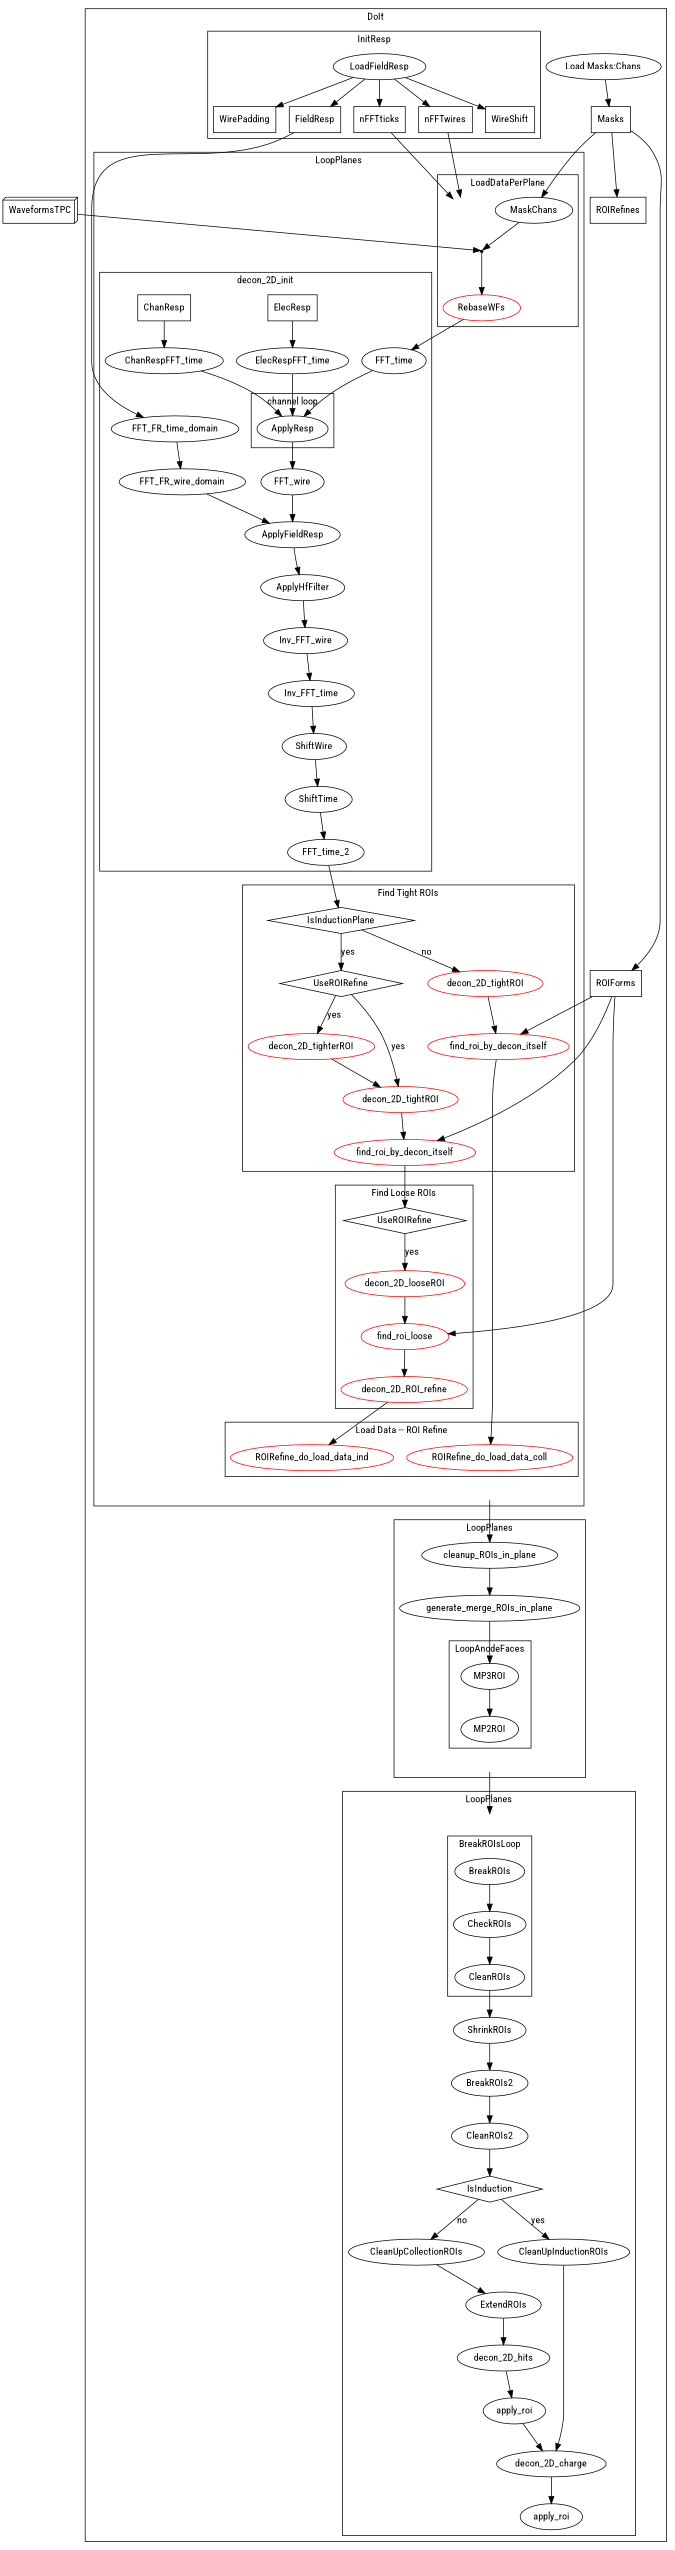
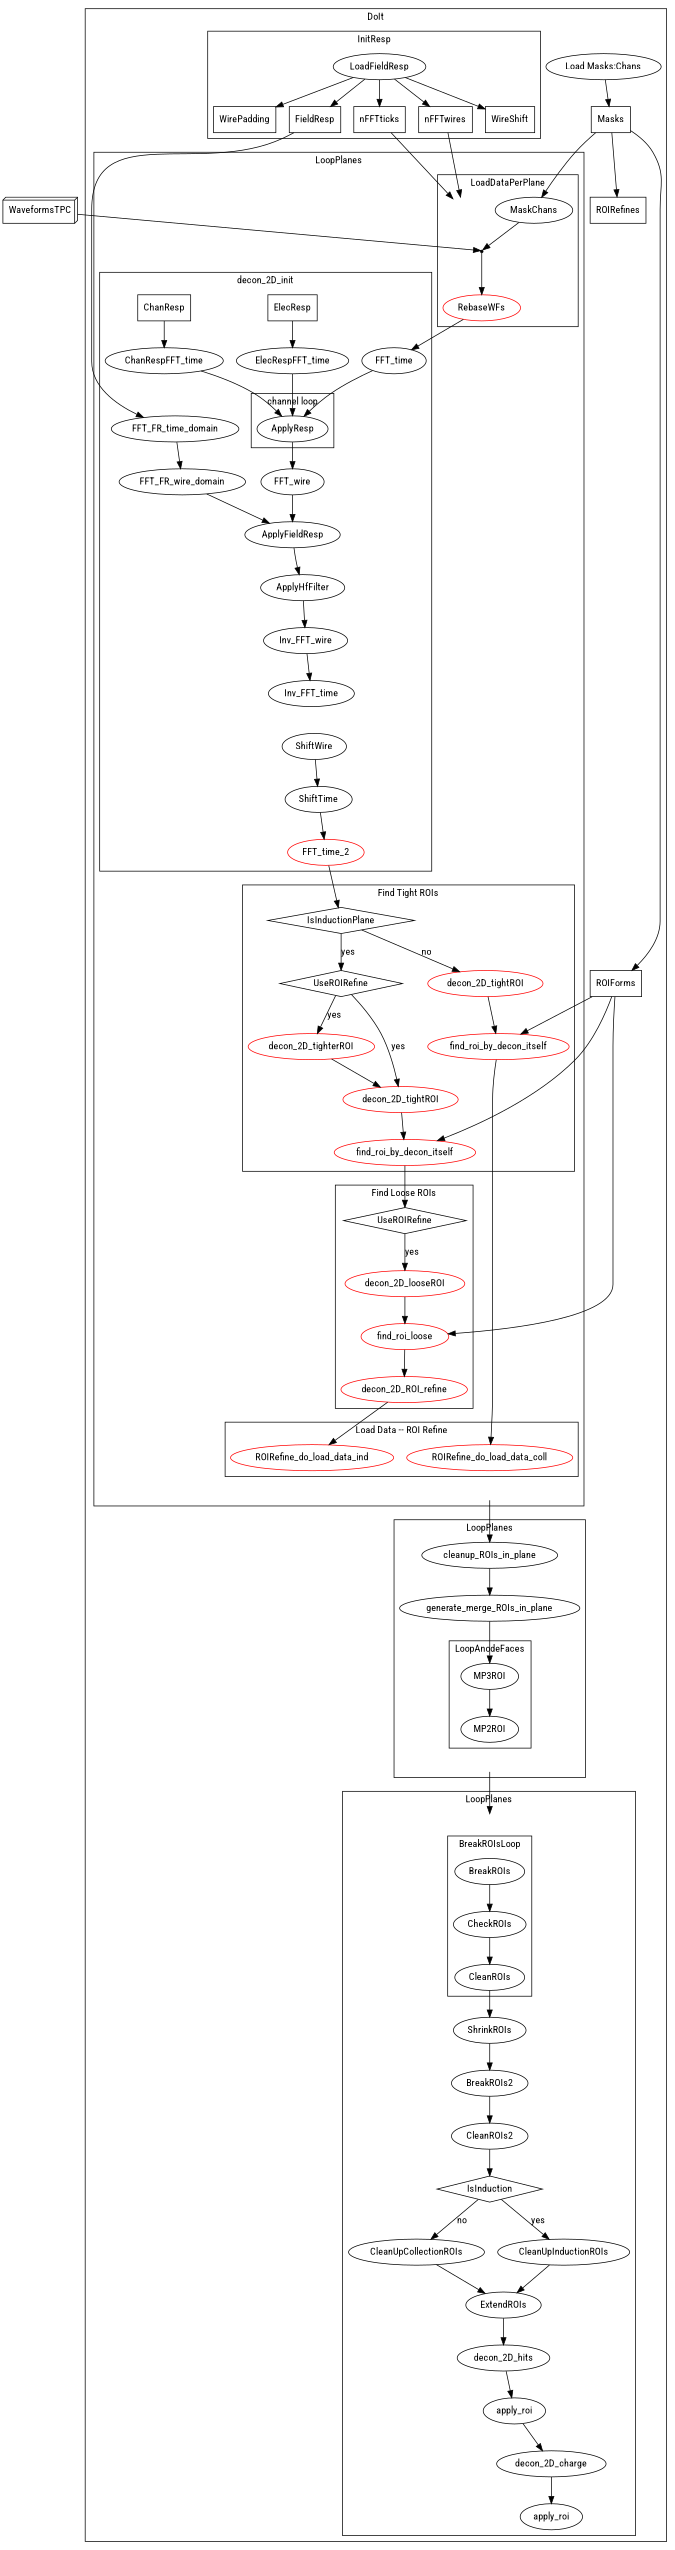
(313, 716) -> none
(326, 852) -> (326, 852)
(564, 2355) -> (536, 2276)
